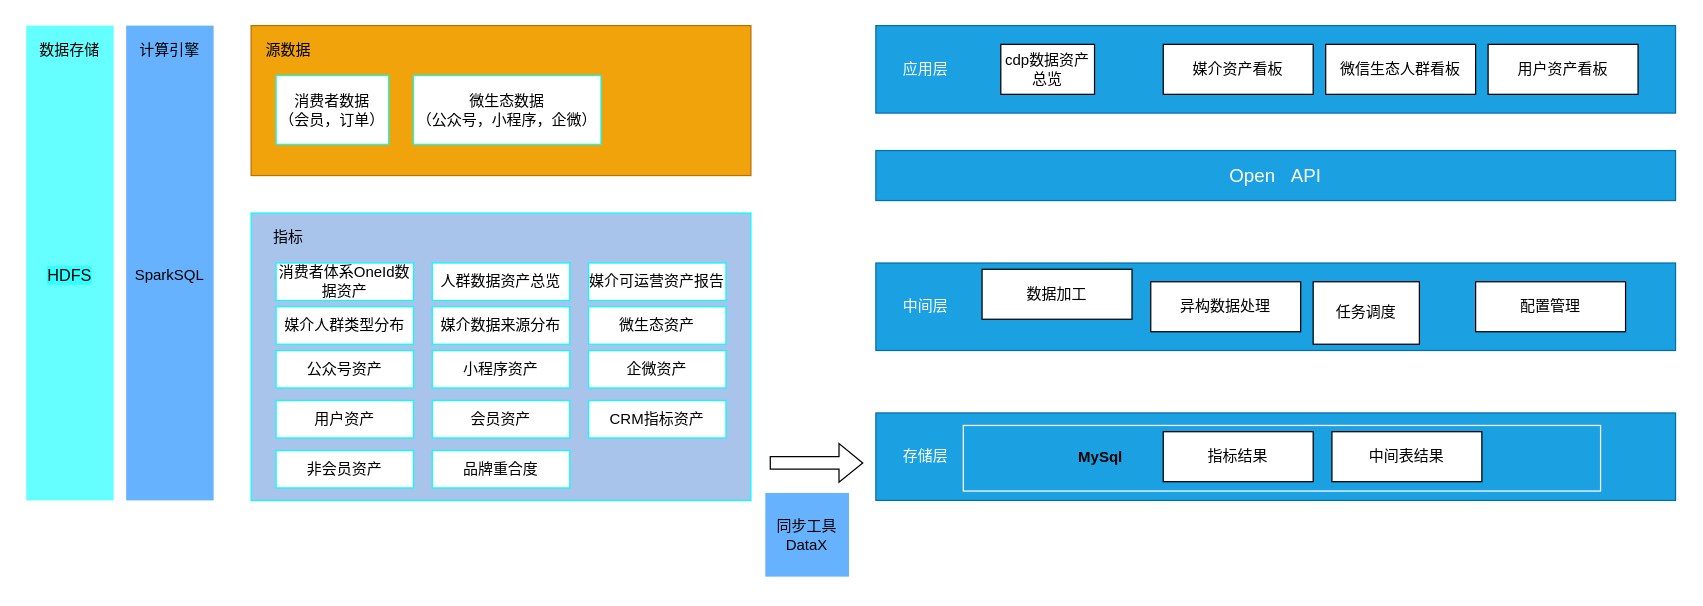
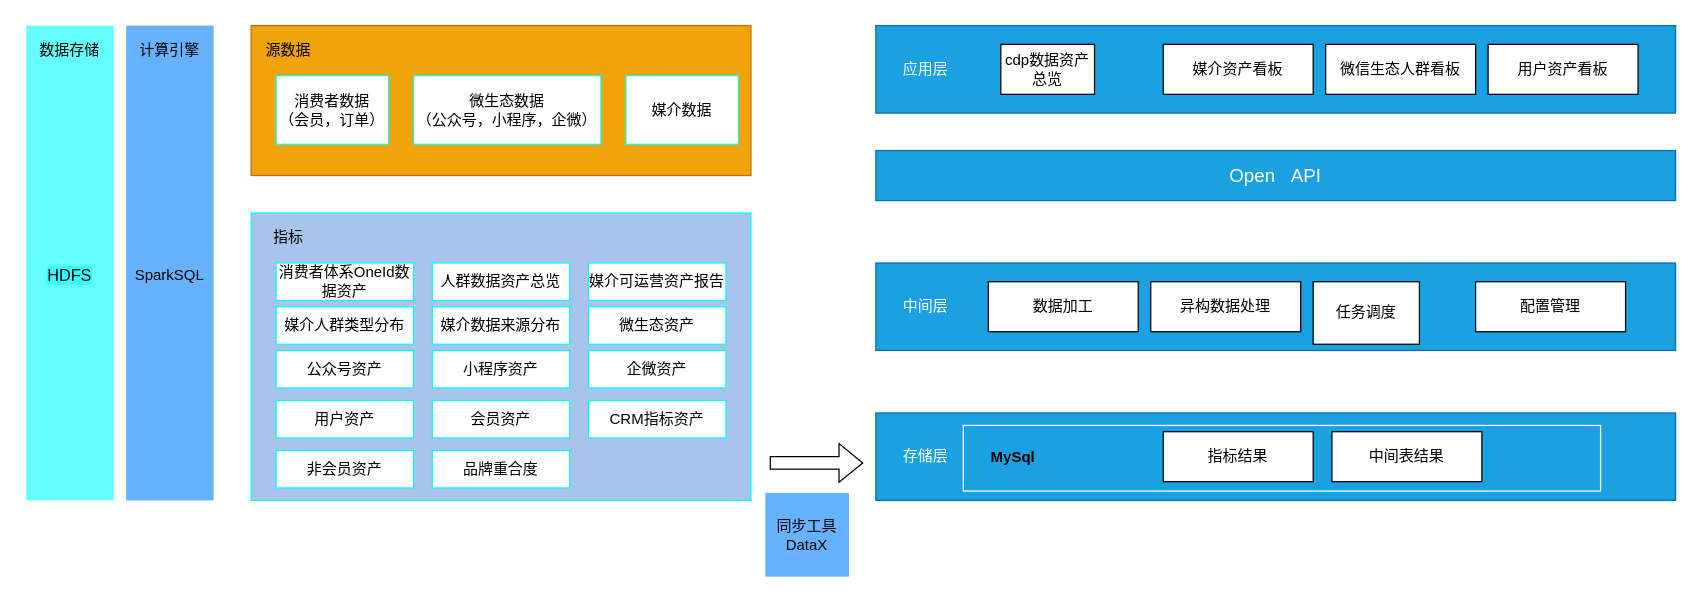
none -> (682, 110)
(1057, 294) -> (1063, 307)
(1101, 458) -> (1013, 458)
